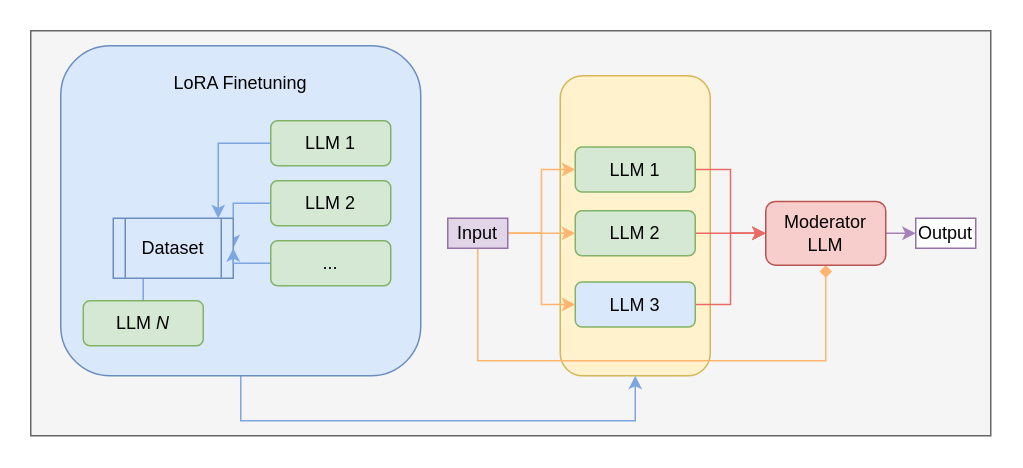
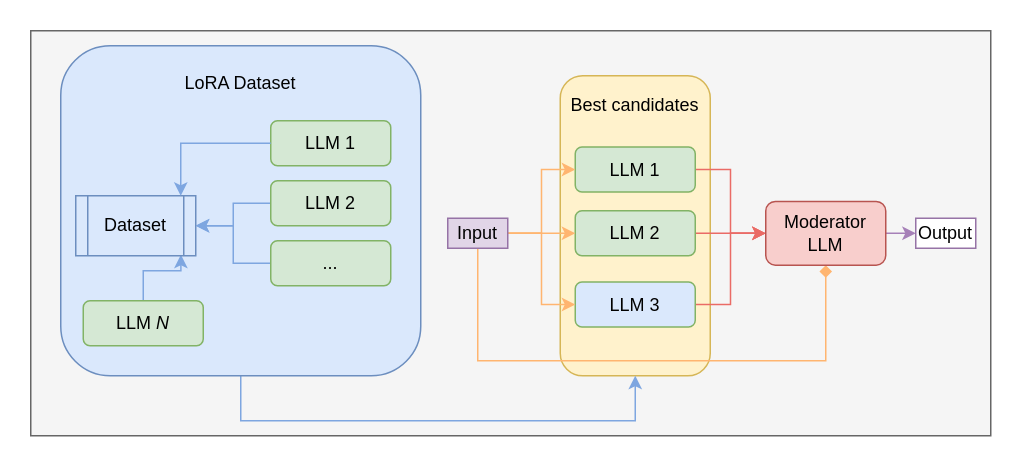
(241, 83) -> (241, 83)
none -> (635, 106)
(173, 248) -> (136, 226)
